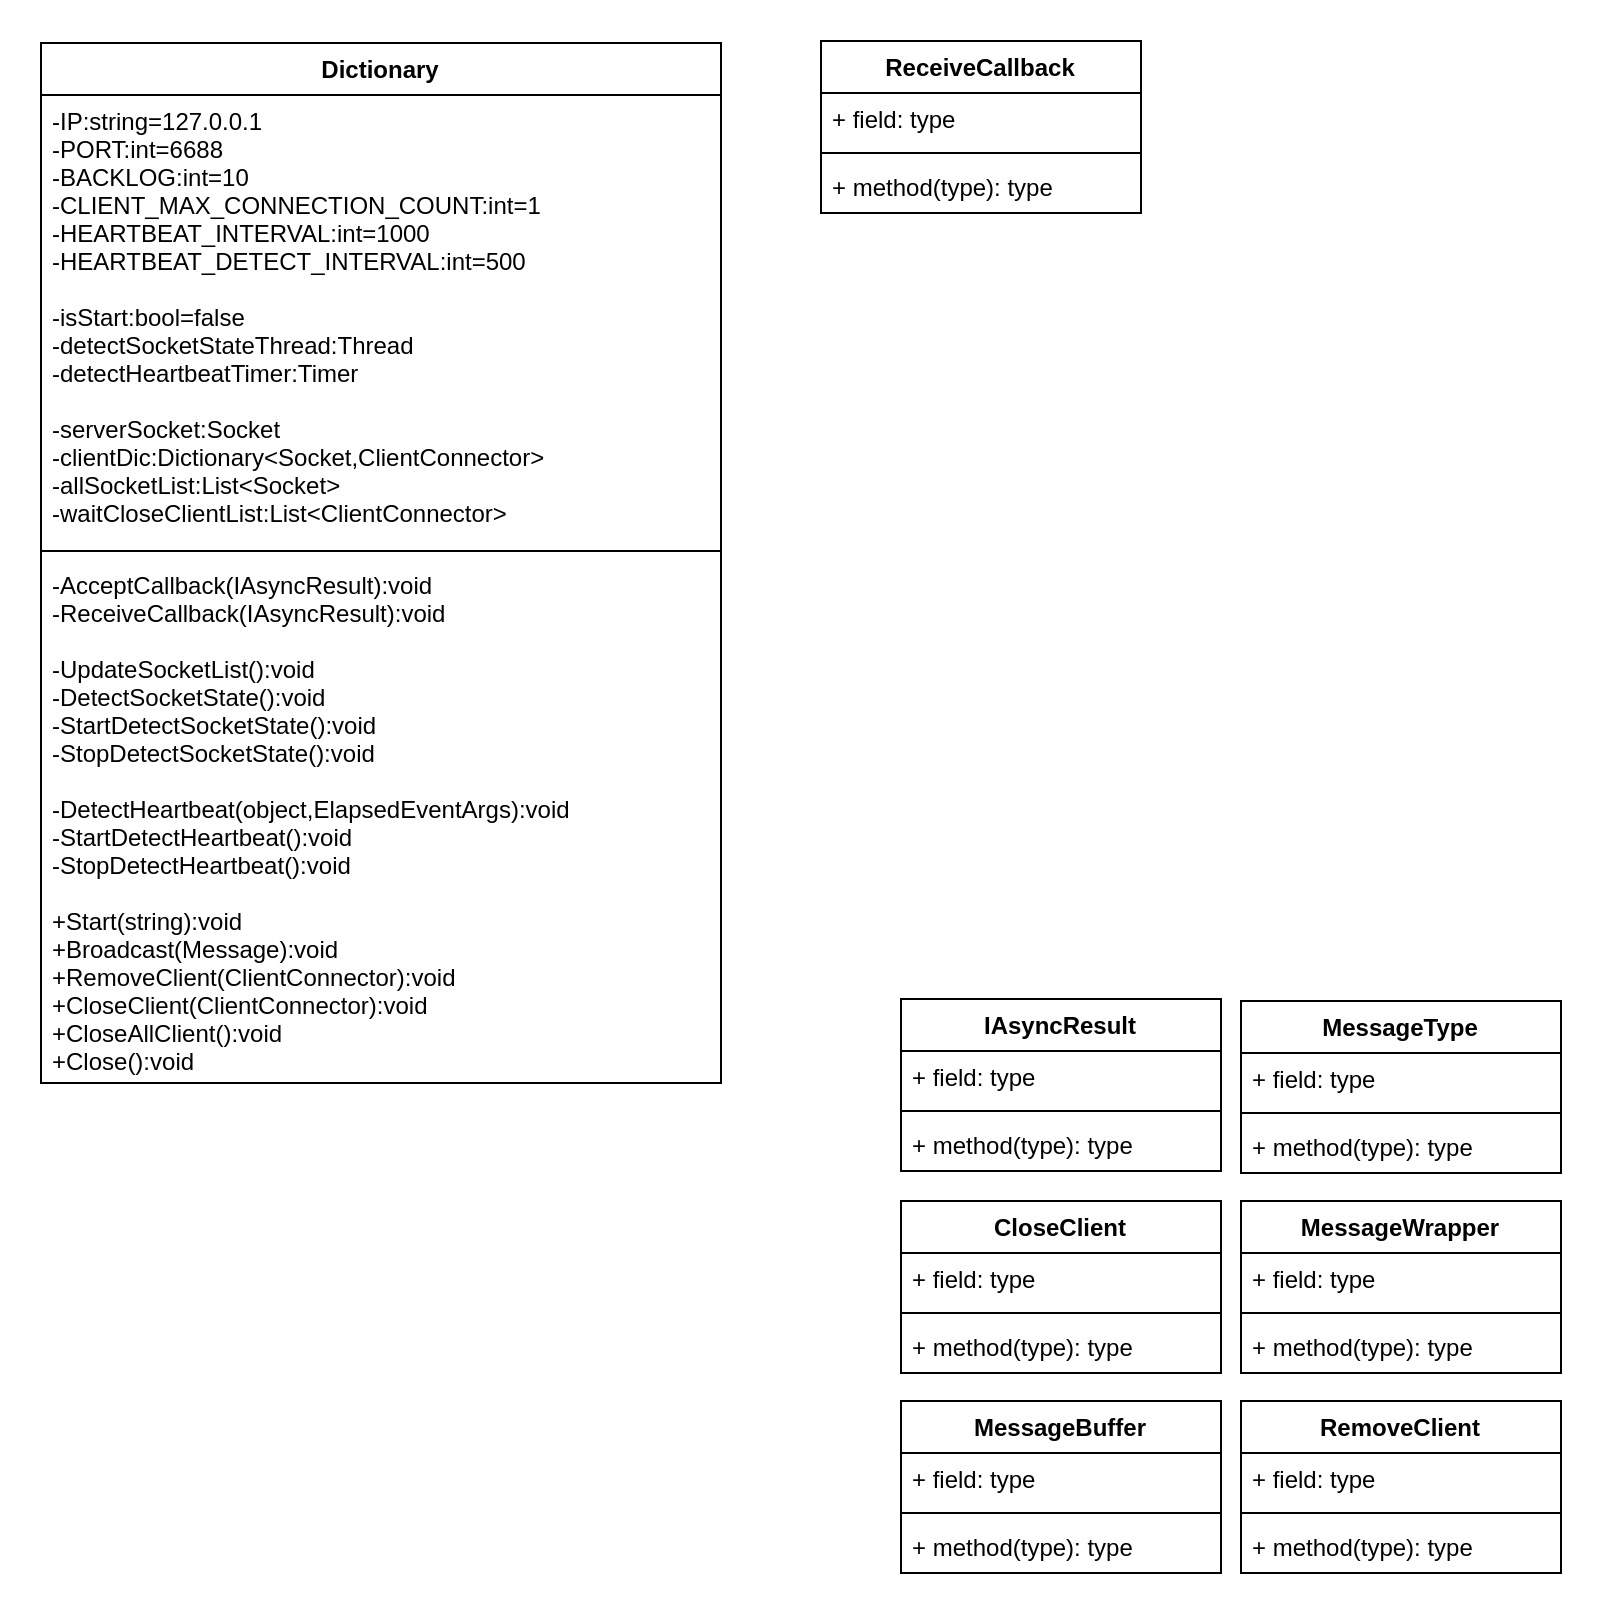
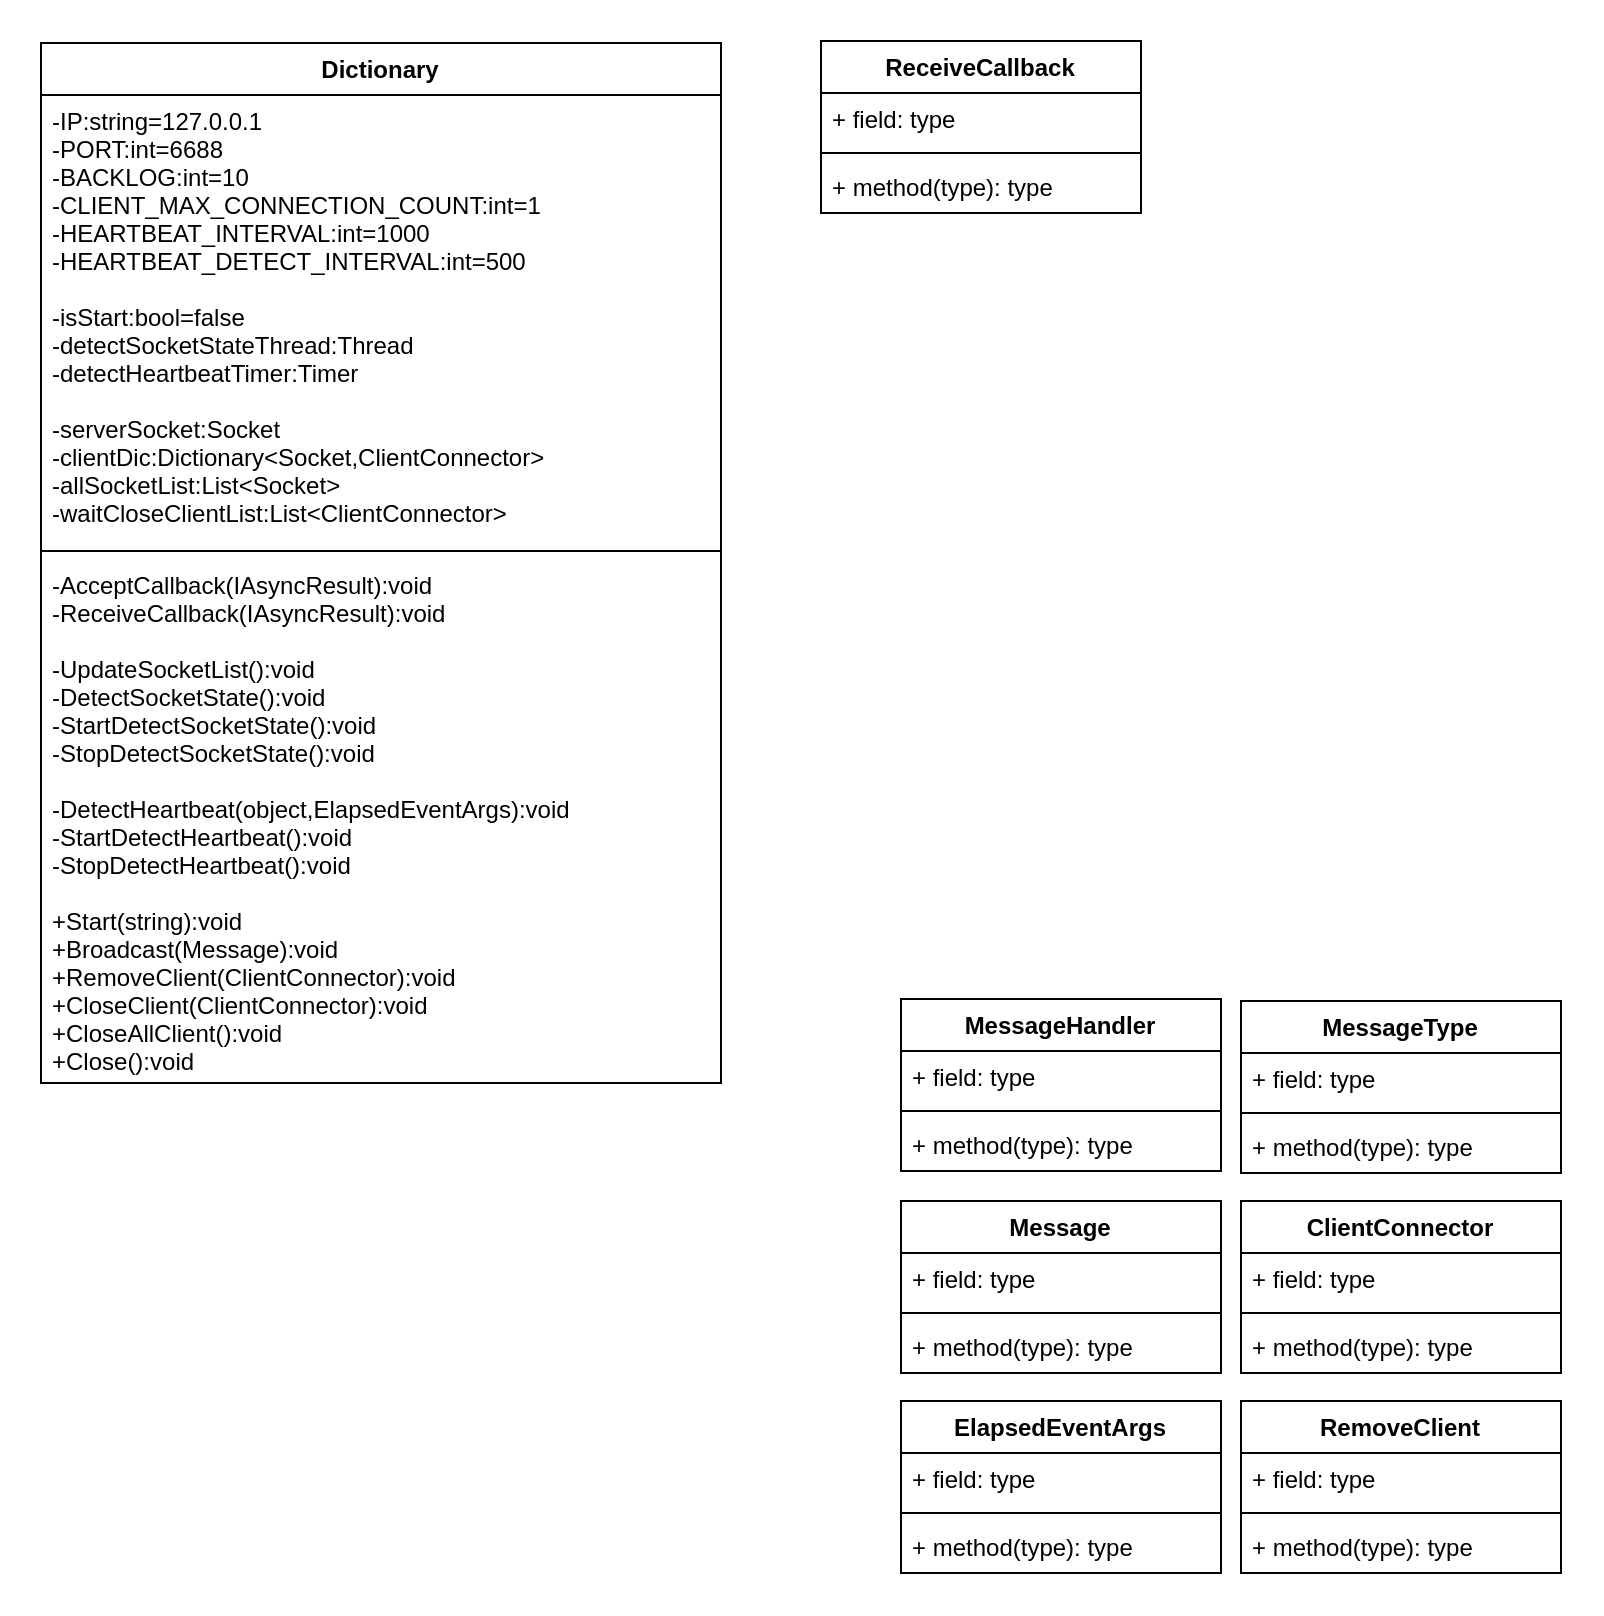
(1060, 1026) -> (1060, 1026)
(1060, 1228) -> (1060, 1228)
(1400, 1228) -> (1400, 1228)
(1060, 1428) -> (1060, 1428)
